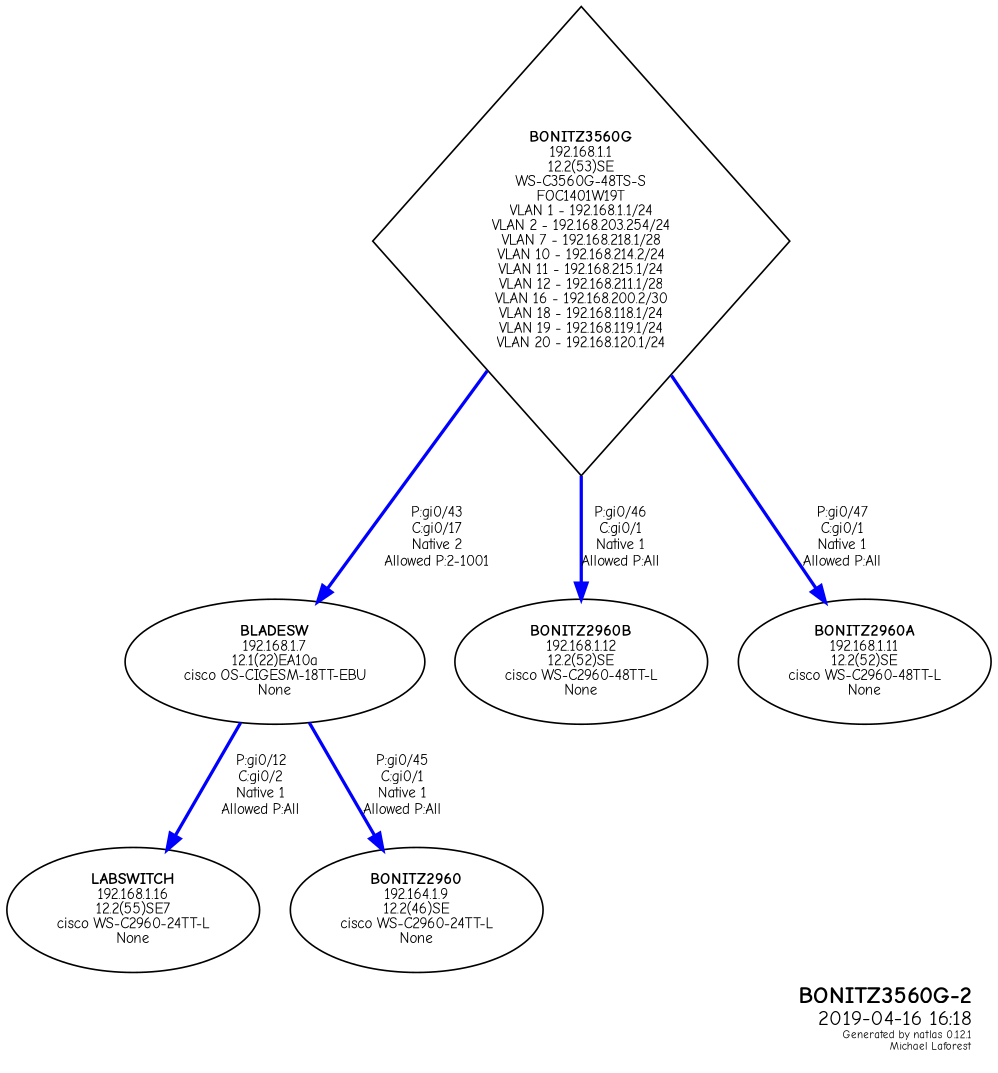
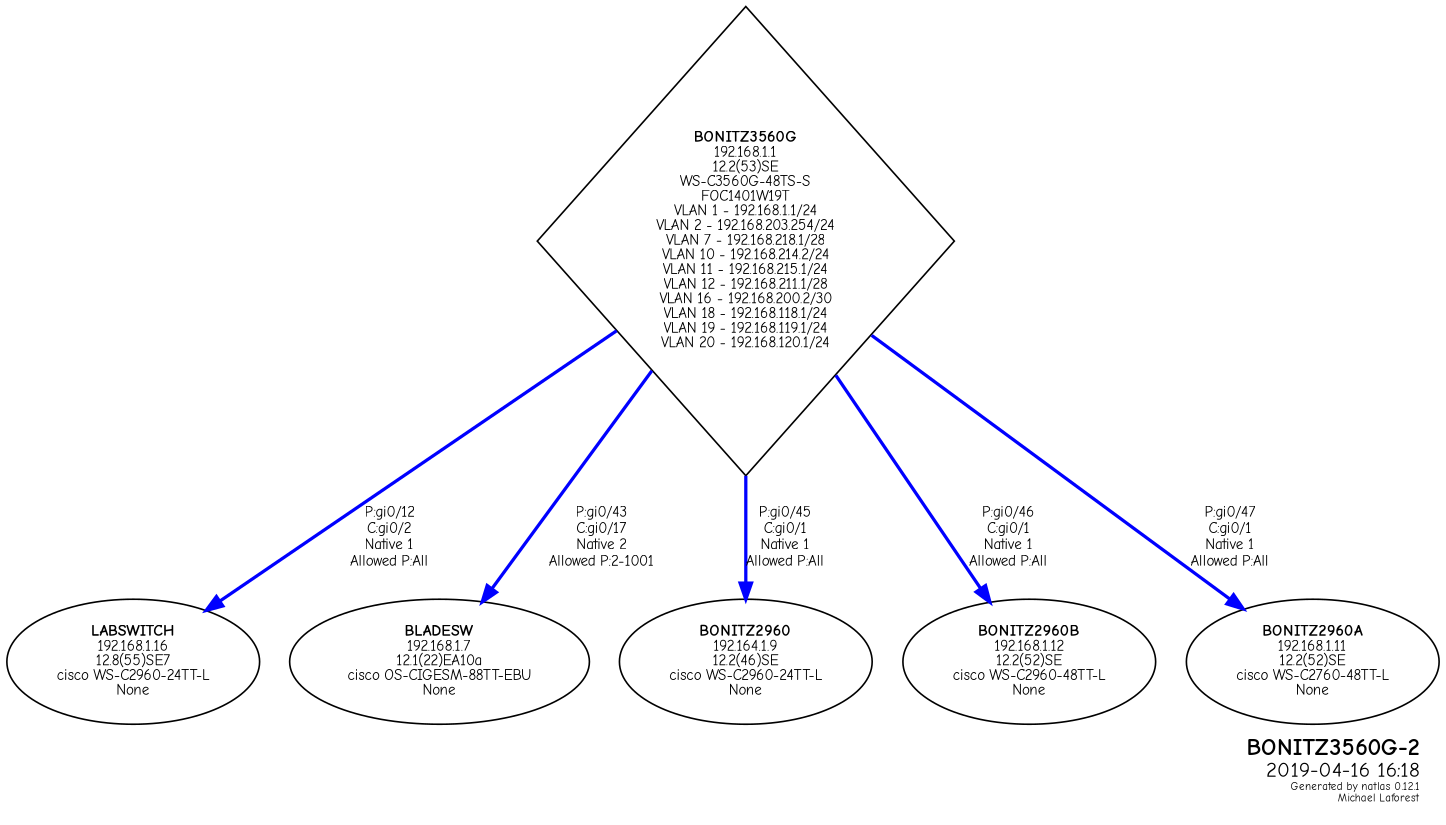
(275, 676) -> (440, 676)
(865, 676) -> (1313, 676)
(208, 779) -> (418, 466)
(342, 779) -> (746, 529)
(133, 909) -> (133, 661)
